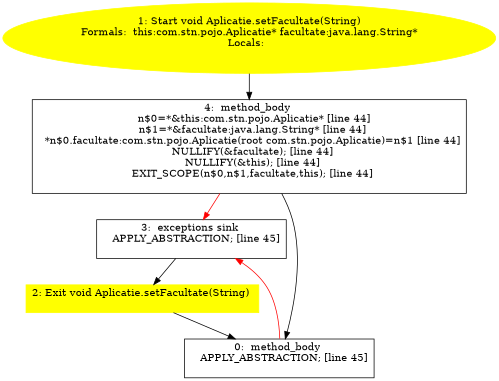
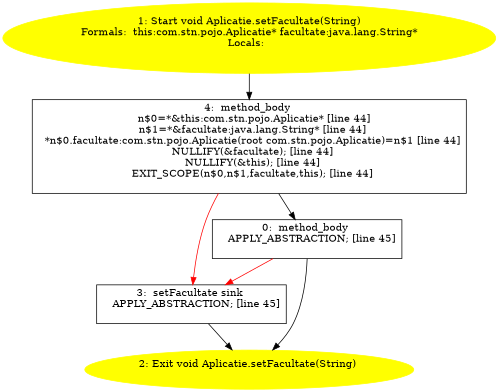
(191, 239) -> (191, 304)
(142, 299) -> (249, 370)
(201, 324) -> (300, 305)
